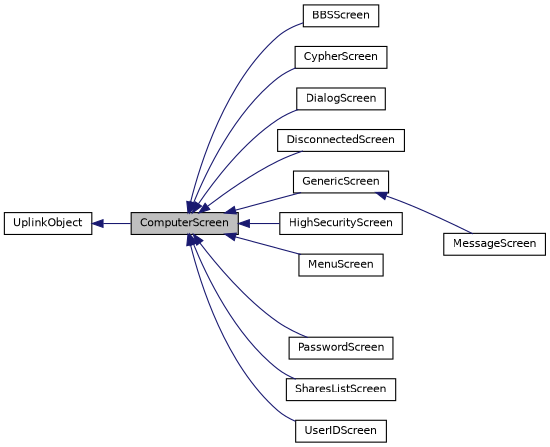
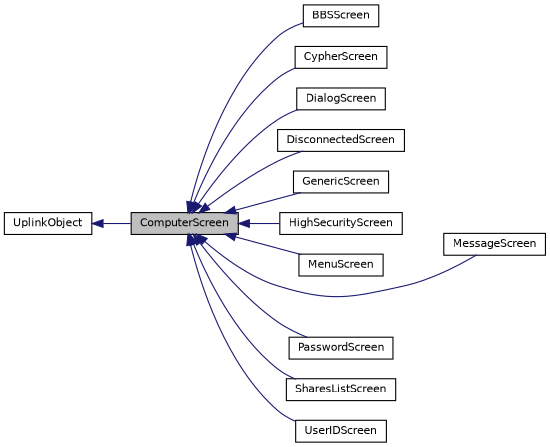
(430, 214) -> (337, 297)
